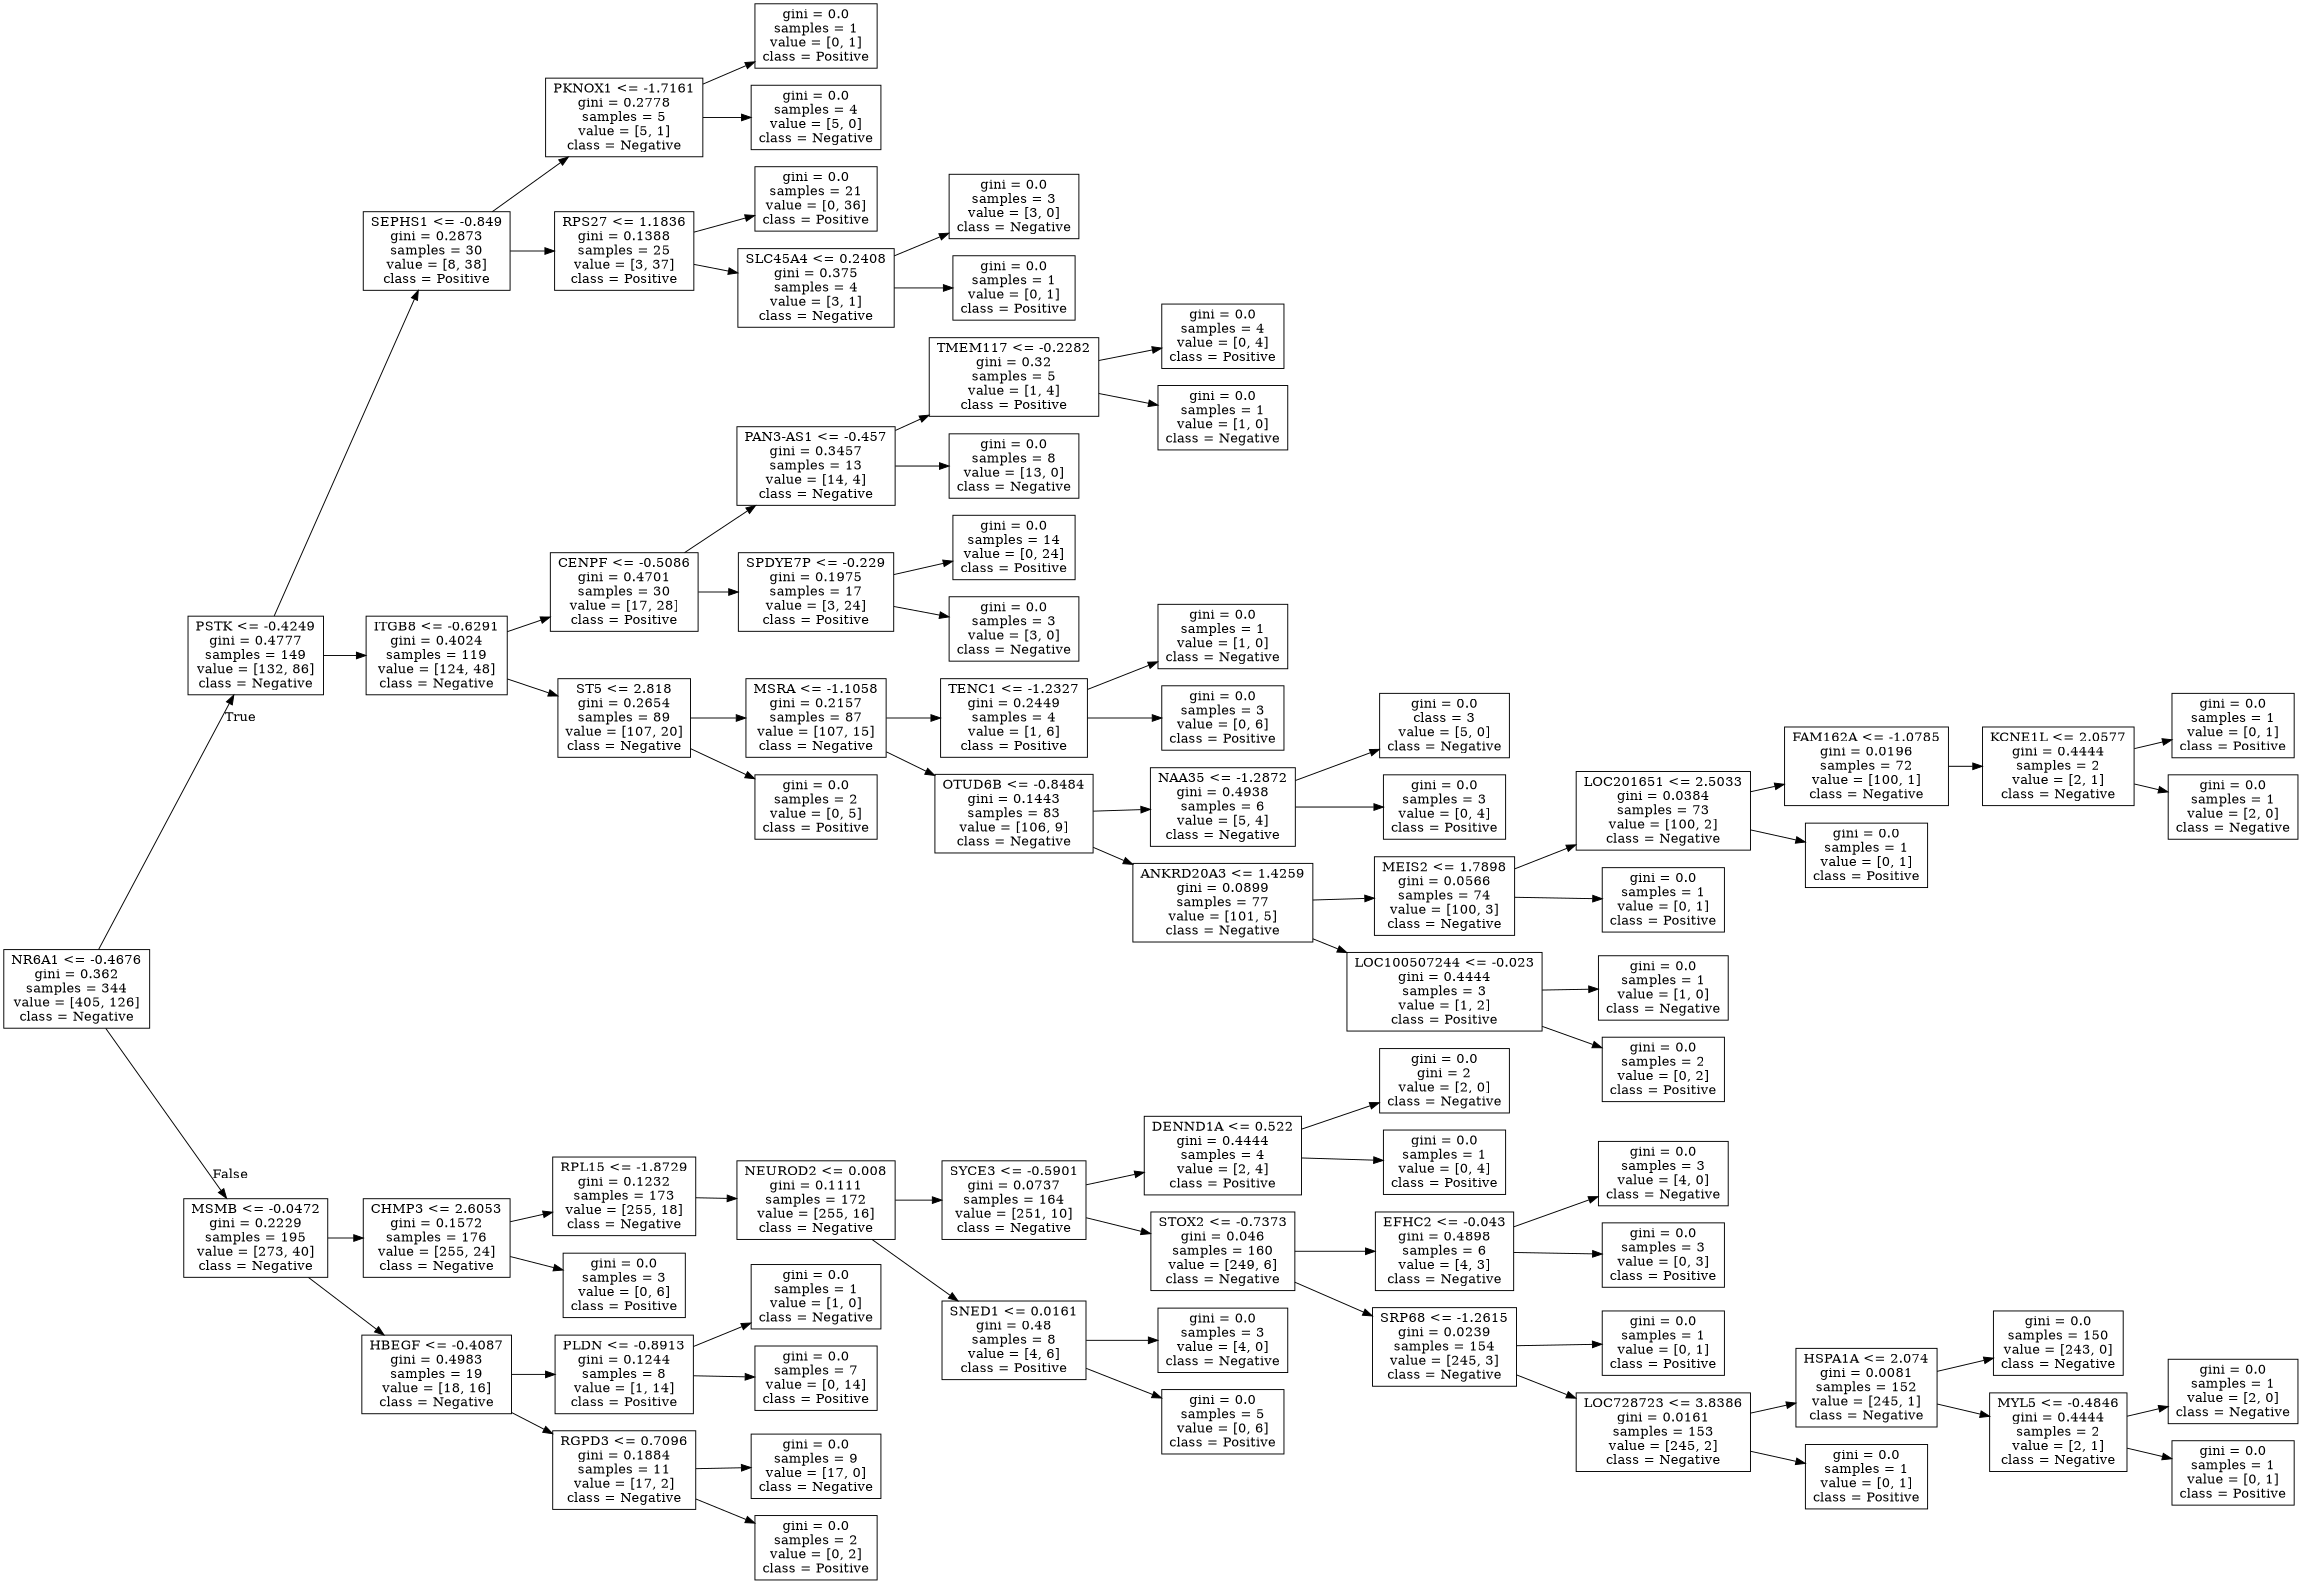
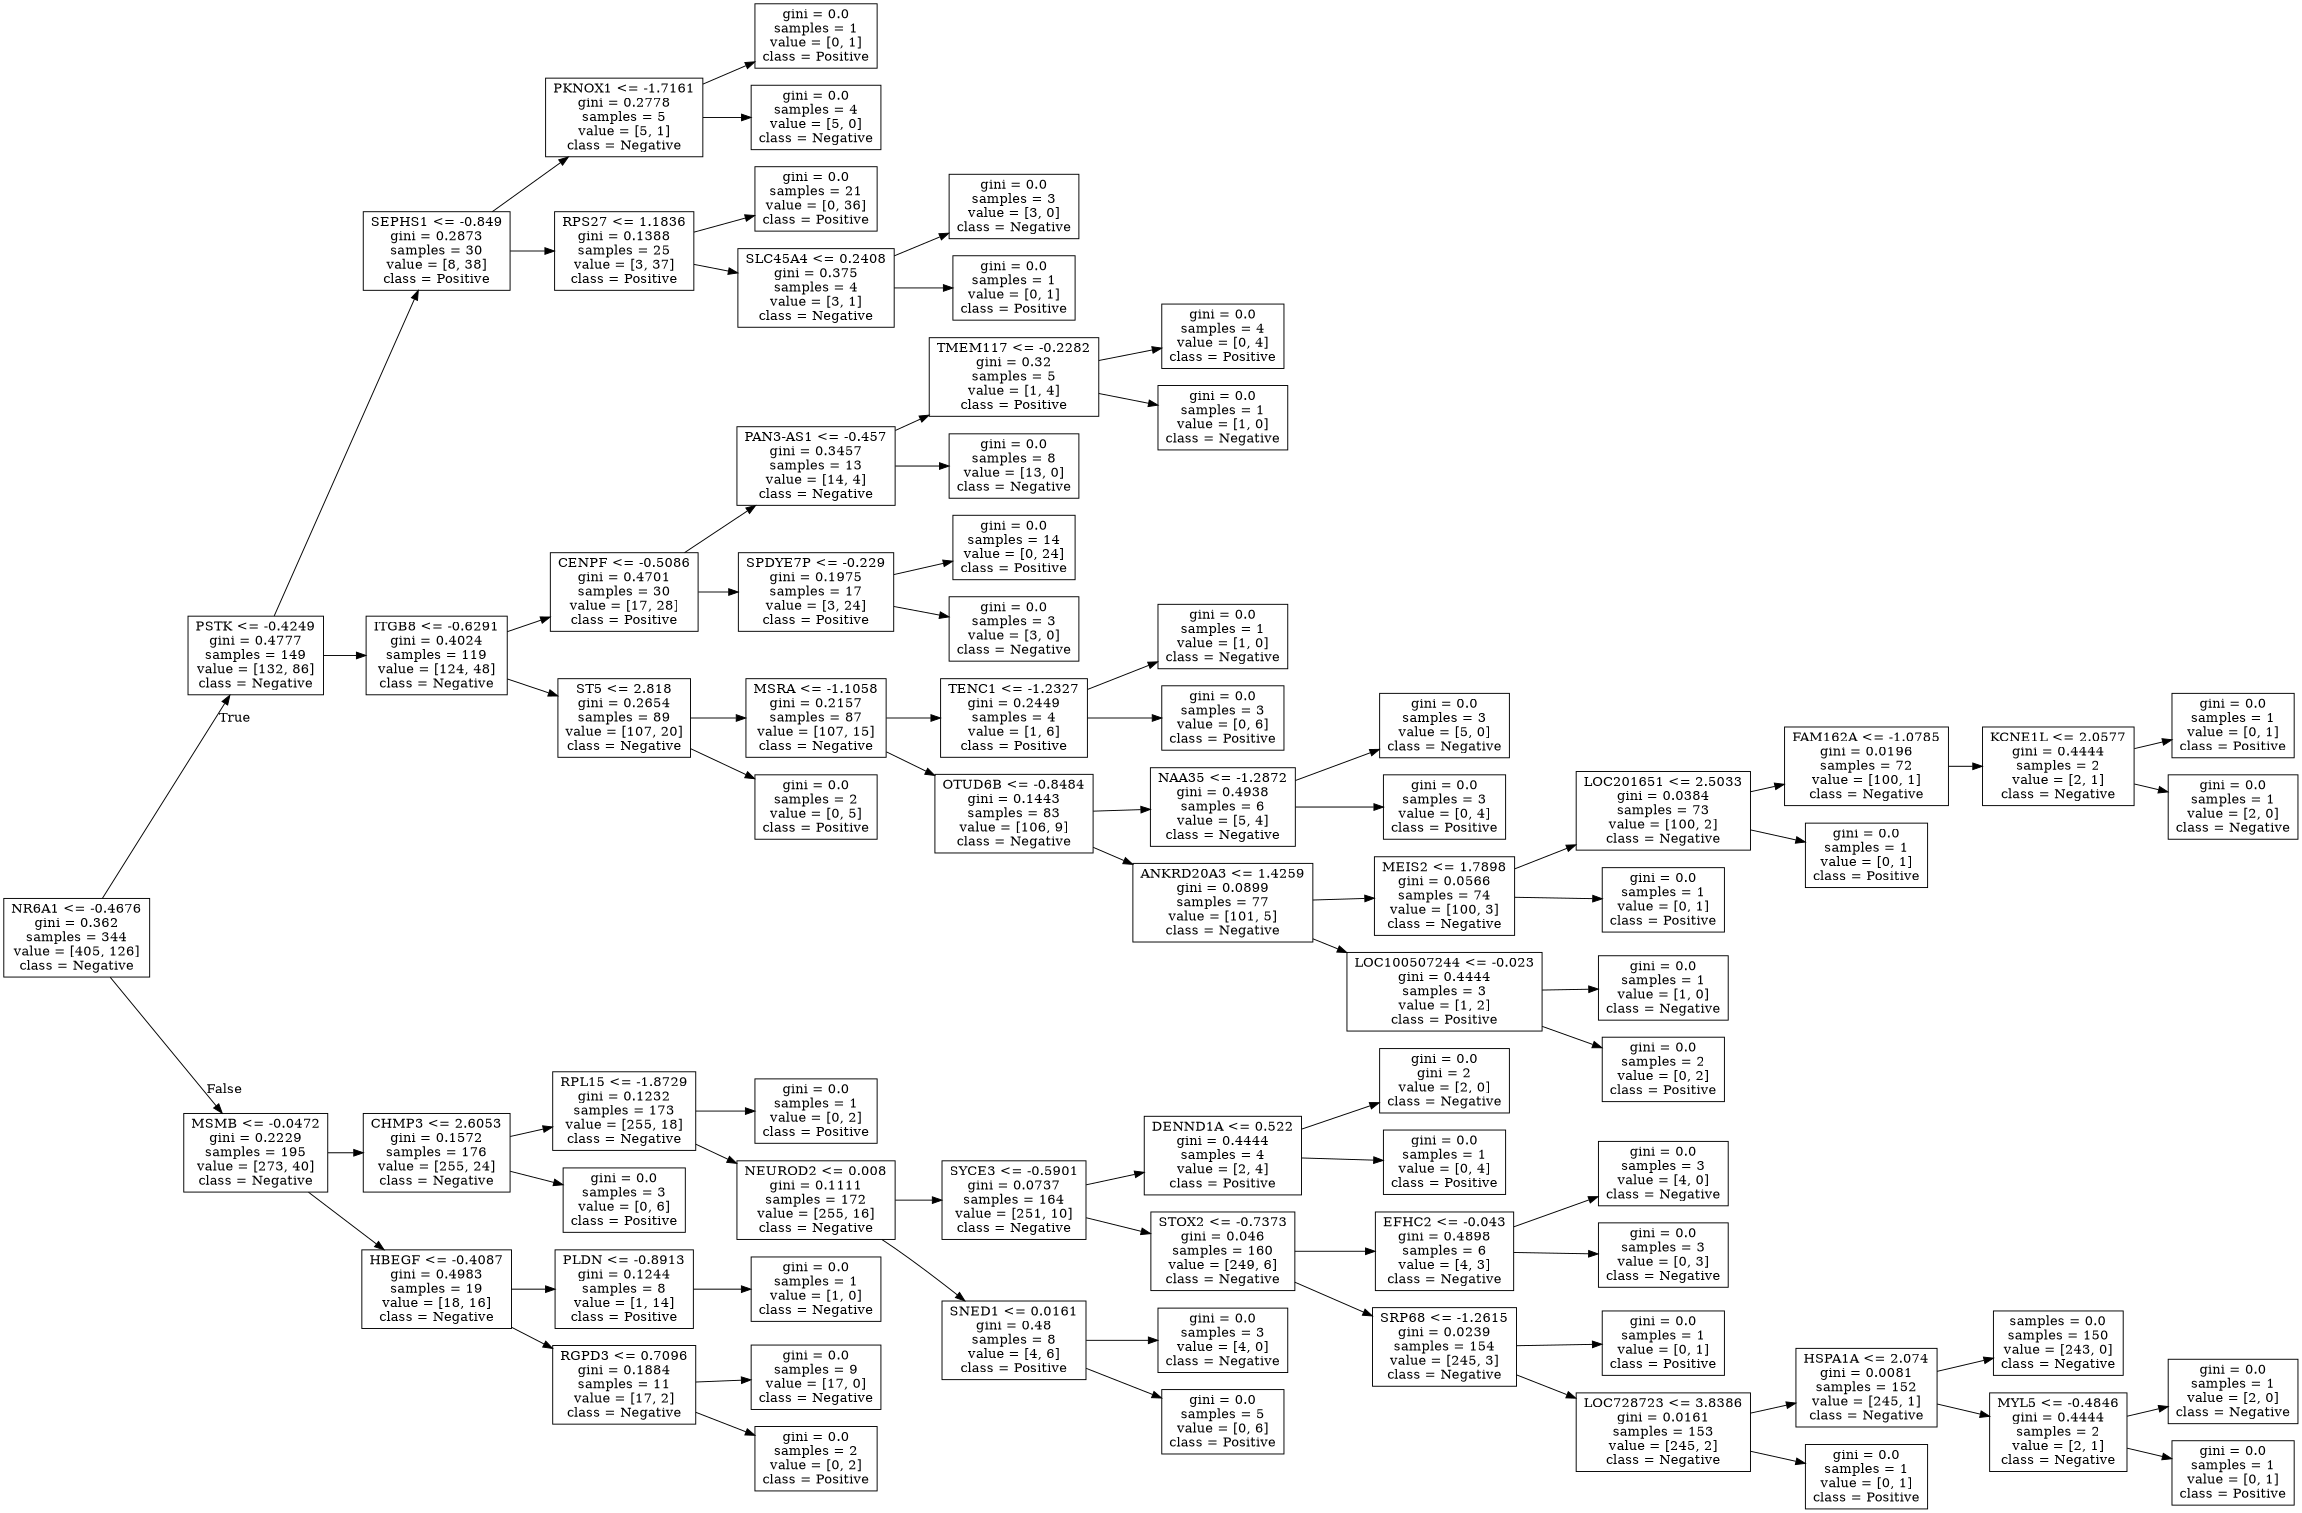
(1445, 726) -> (1445, 726)
none -> (816, 1111)
(1663, 1255) -> (1663, 1255)
(2058, 1343) -> (2058, 1343)
(816, 1378) -> none
